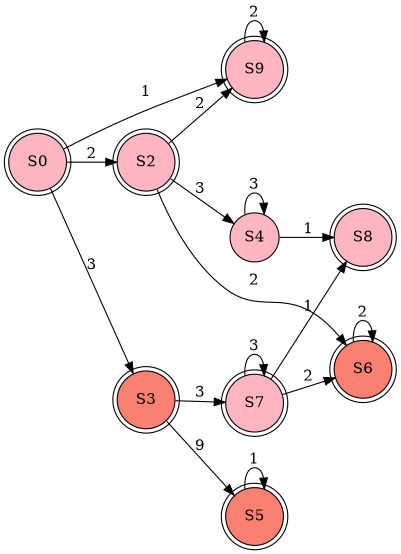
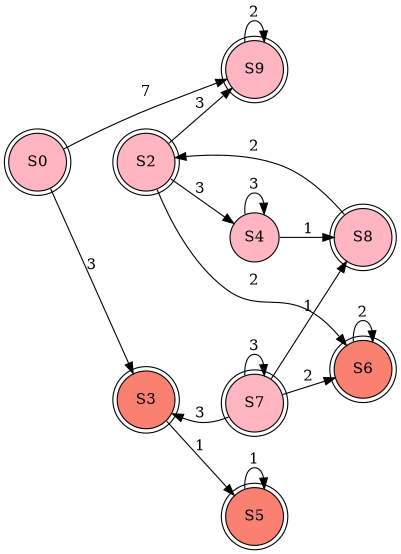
(146, 92) -> (146, 92)
(200, 104) -> (200, 104)
(86, 162) -> (274, 163)
(195, 401) -> (206, 422)
(200, 446) -> (200, 446)
